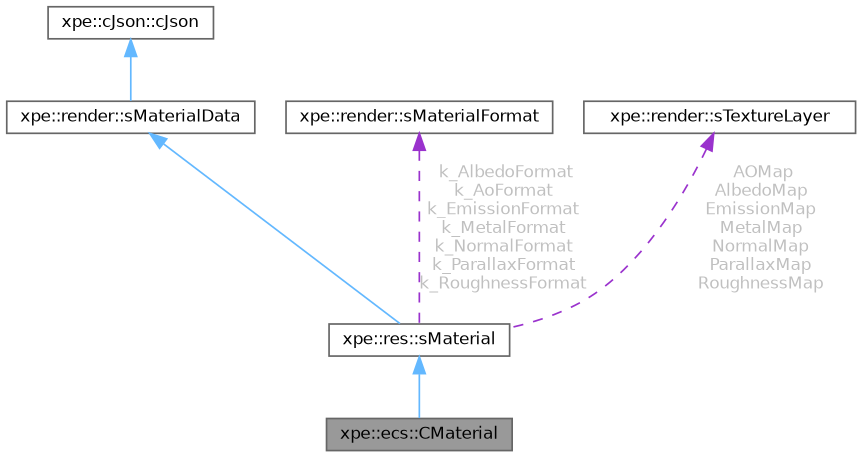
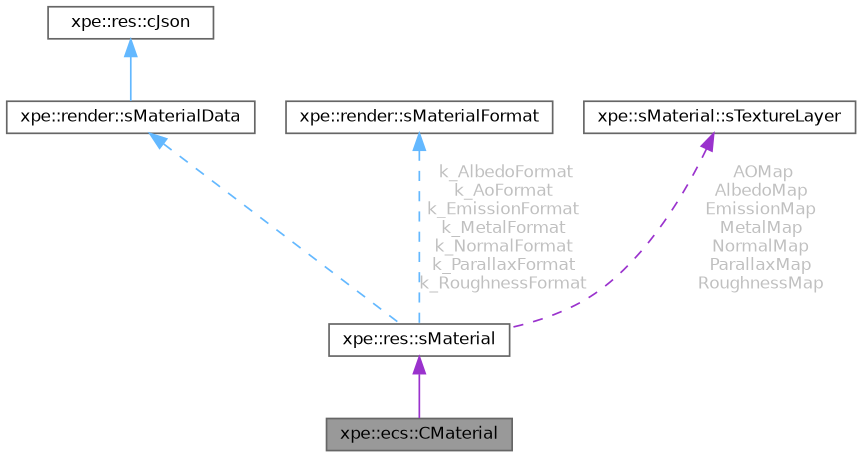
(131, 23) -> (131, 23)
(720, 117) -> (720, 117)
(282, 234) -> (282, 234)
(419, 237) -> (419, 237)
(419, 396) -> (419, 396)
